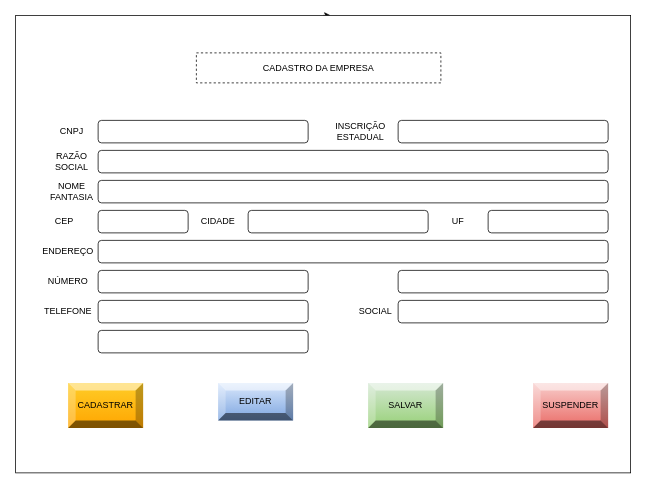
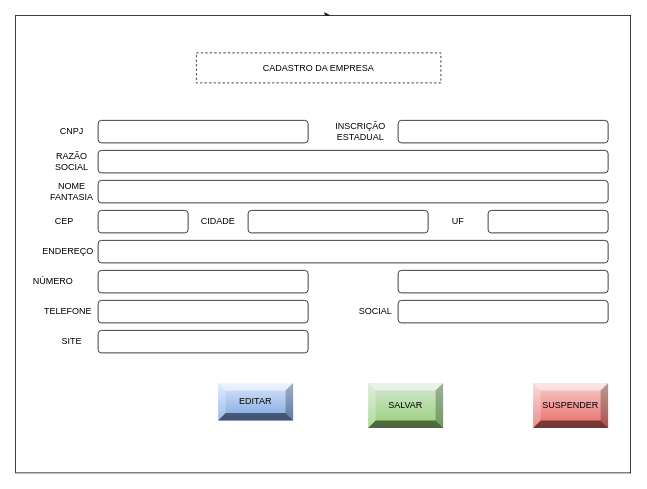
(68, 282) -> (53, 282)
none -> (72, 342)
(105, 405) -> none
